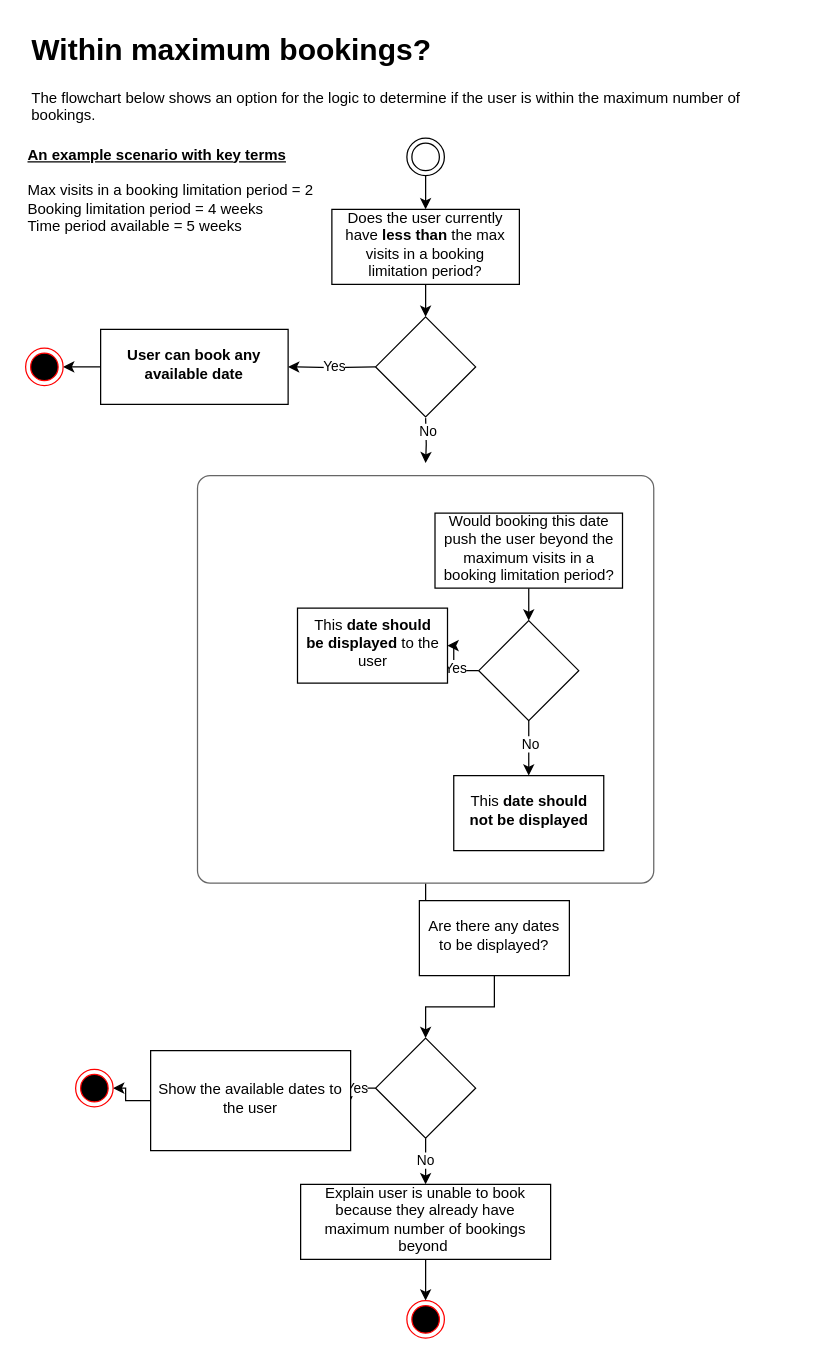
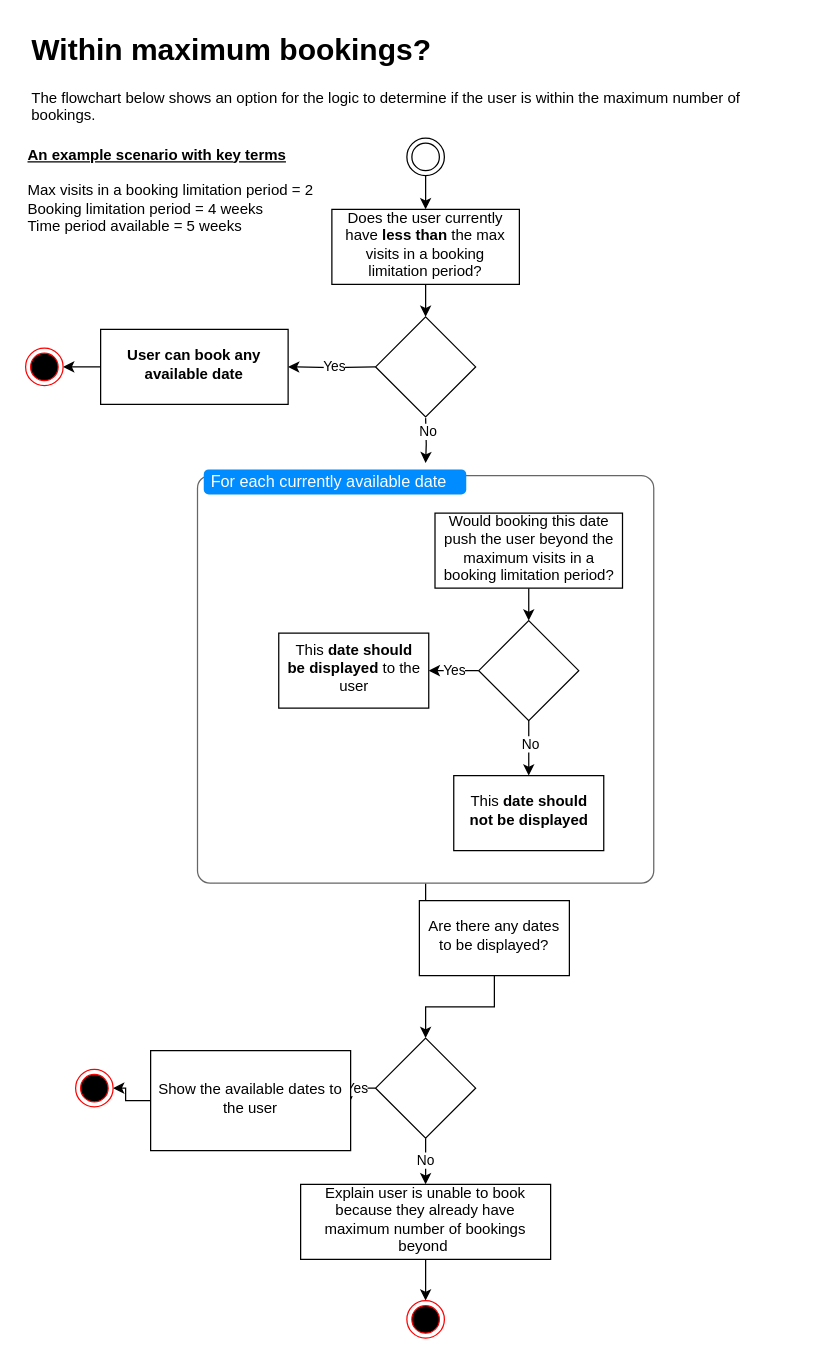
none -> (335, 482)
(373, 646) -> (354, 671)
